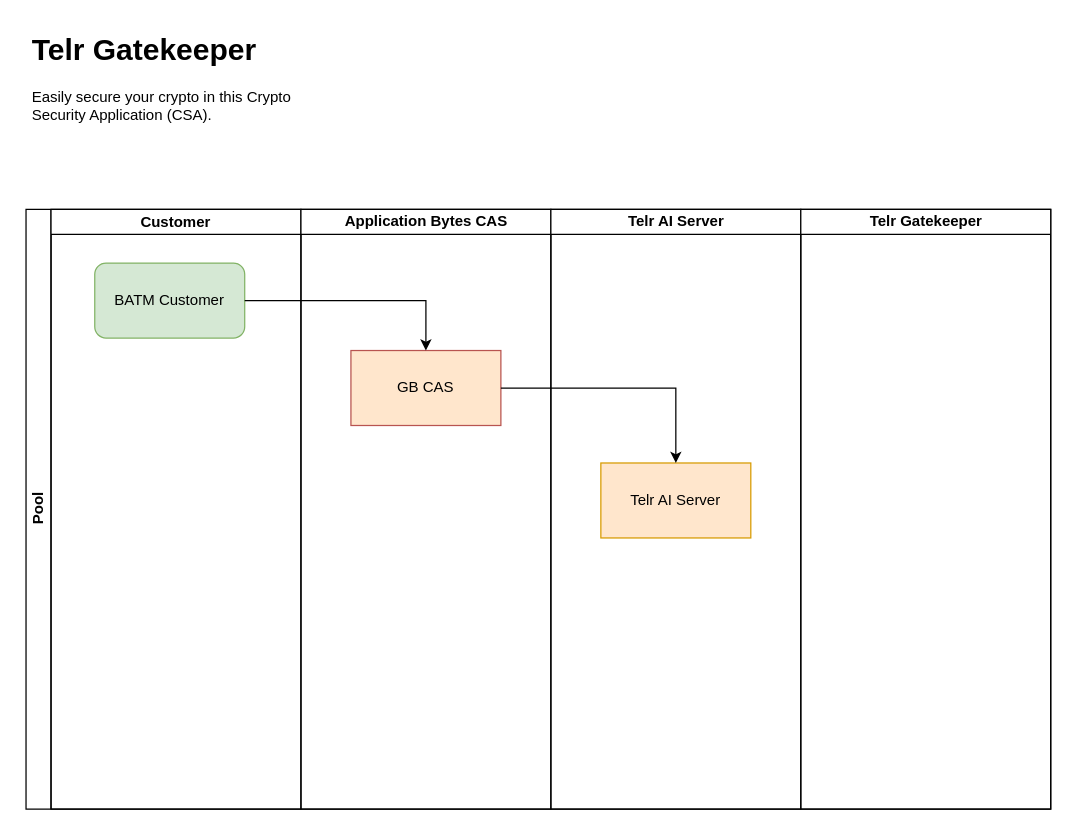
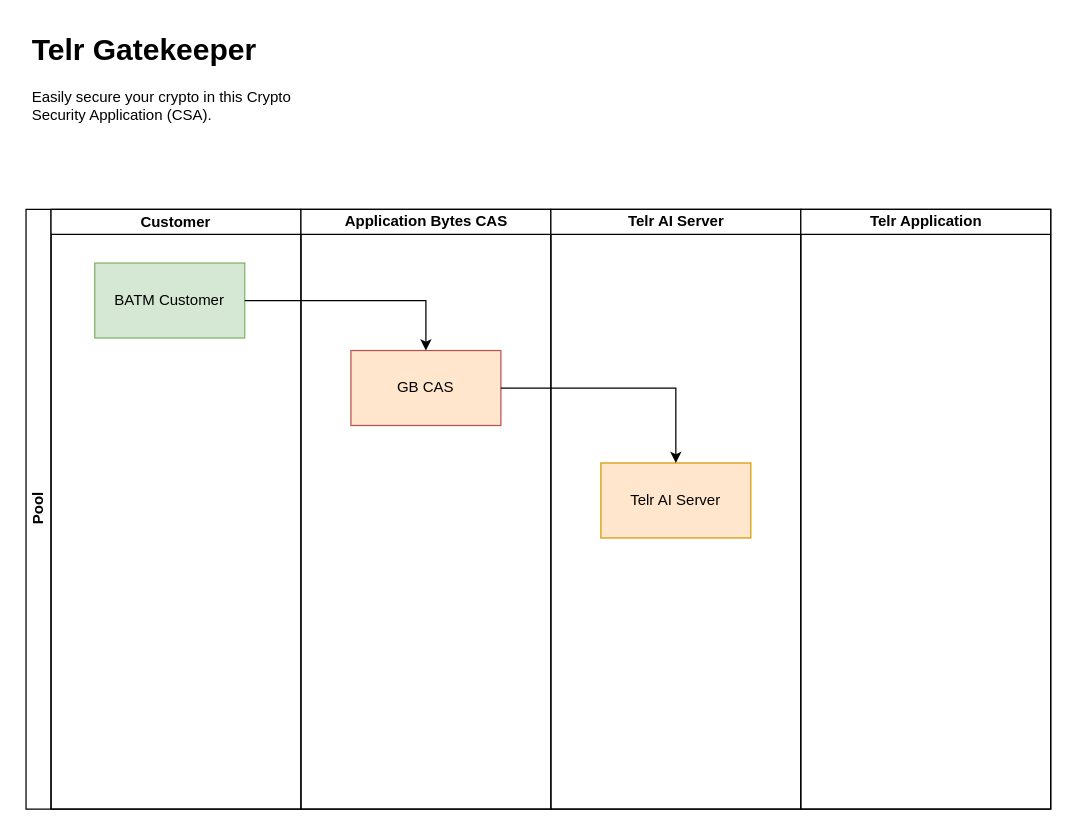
(926, 222) -> (926, 222)
(169, 301) -> (169, 301)
